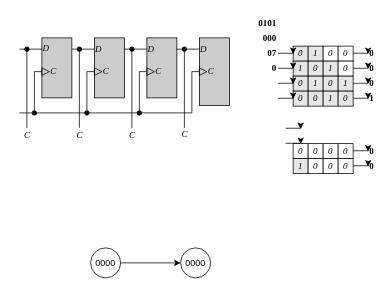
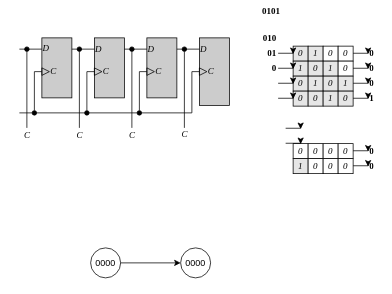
(267, 23) -> (270, 12)
(269, 38) -> (269, 38)
(271, 53) -> (271, 53)
